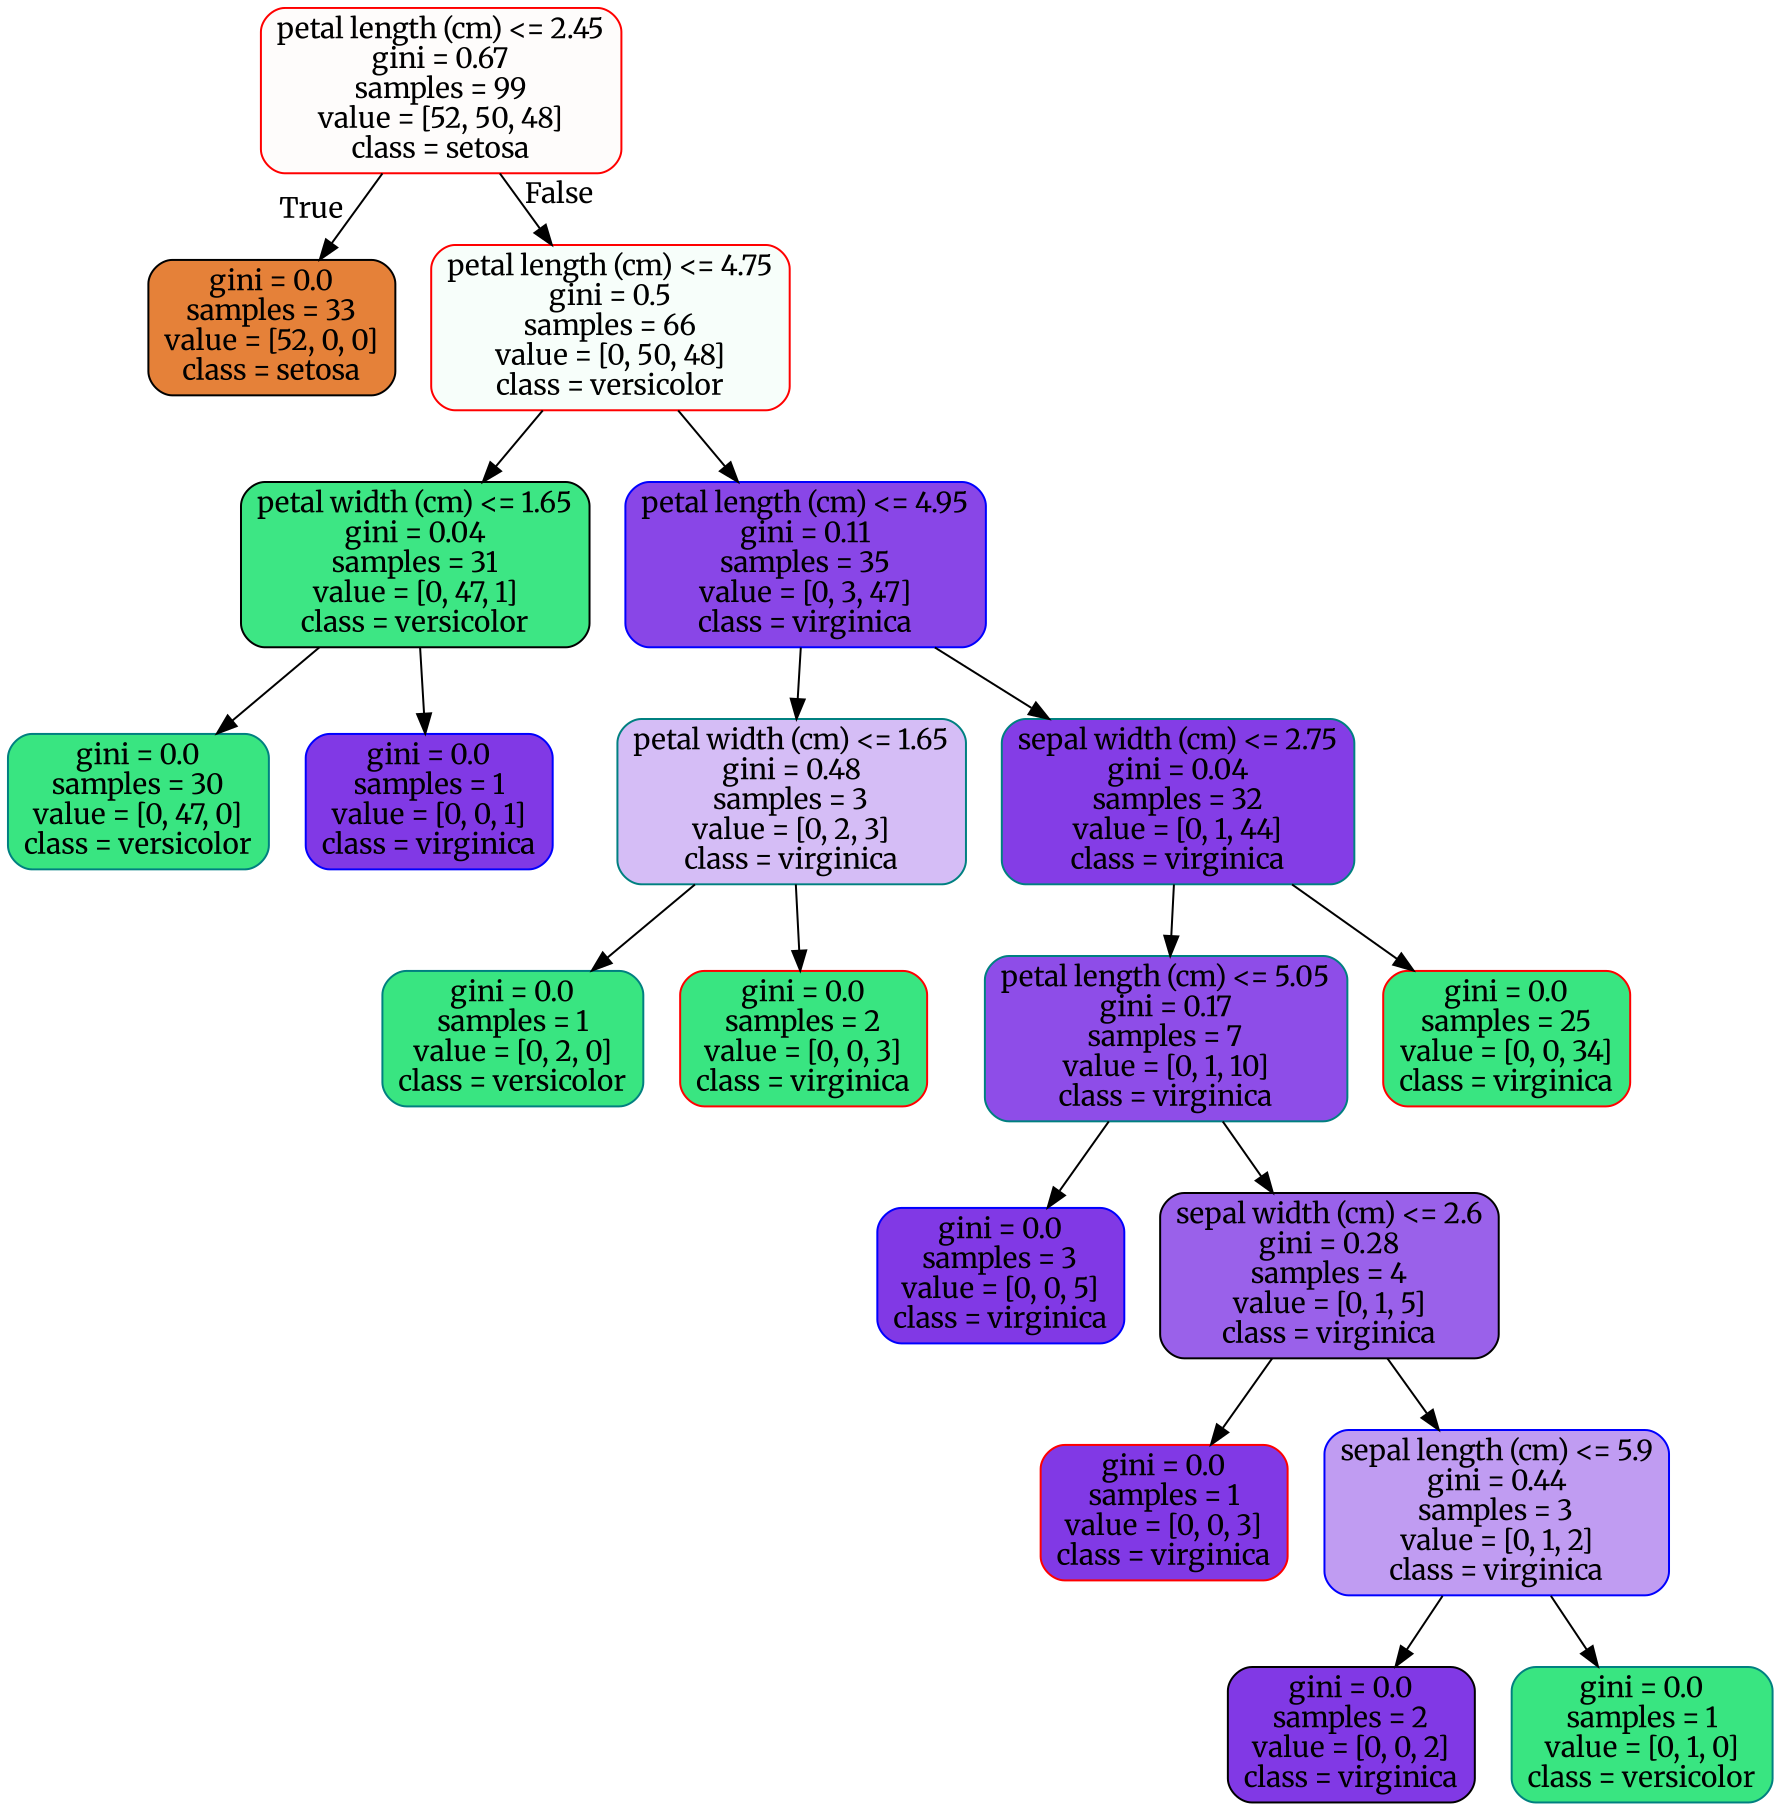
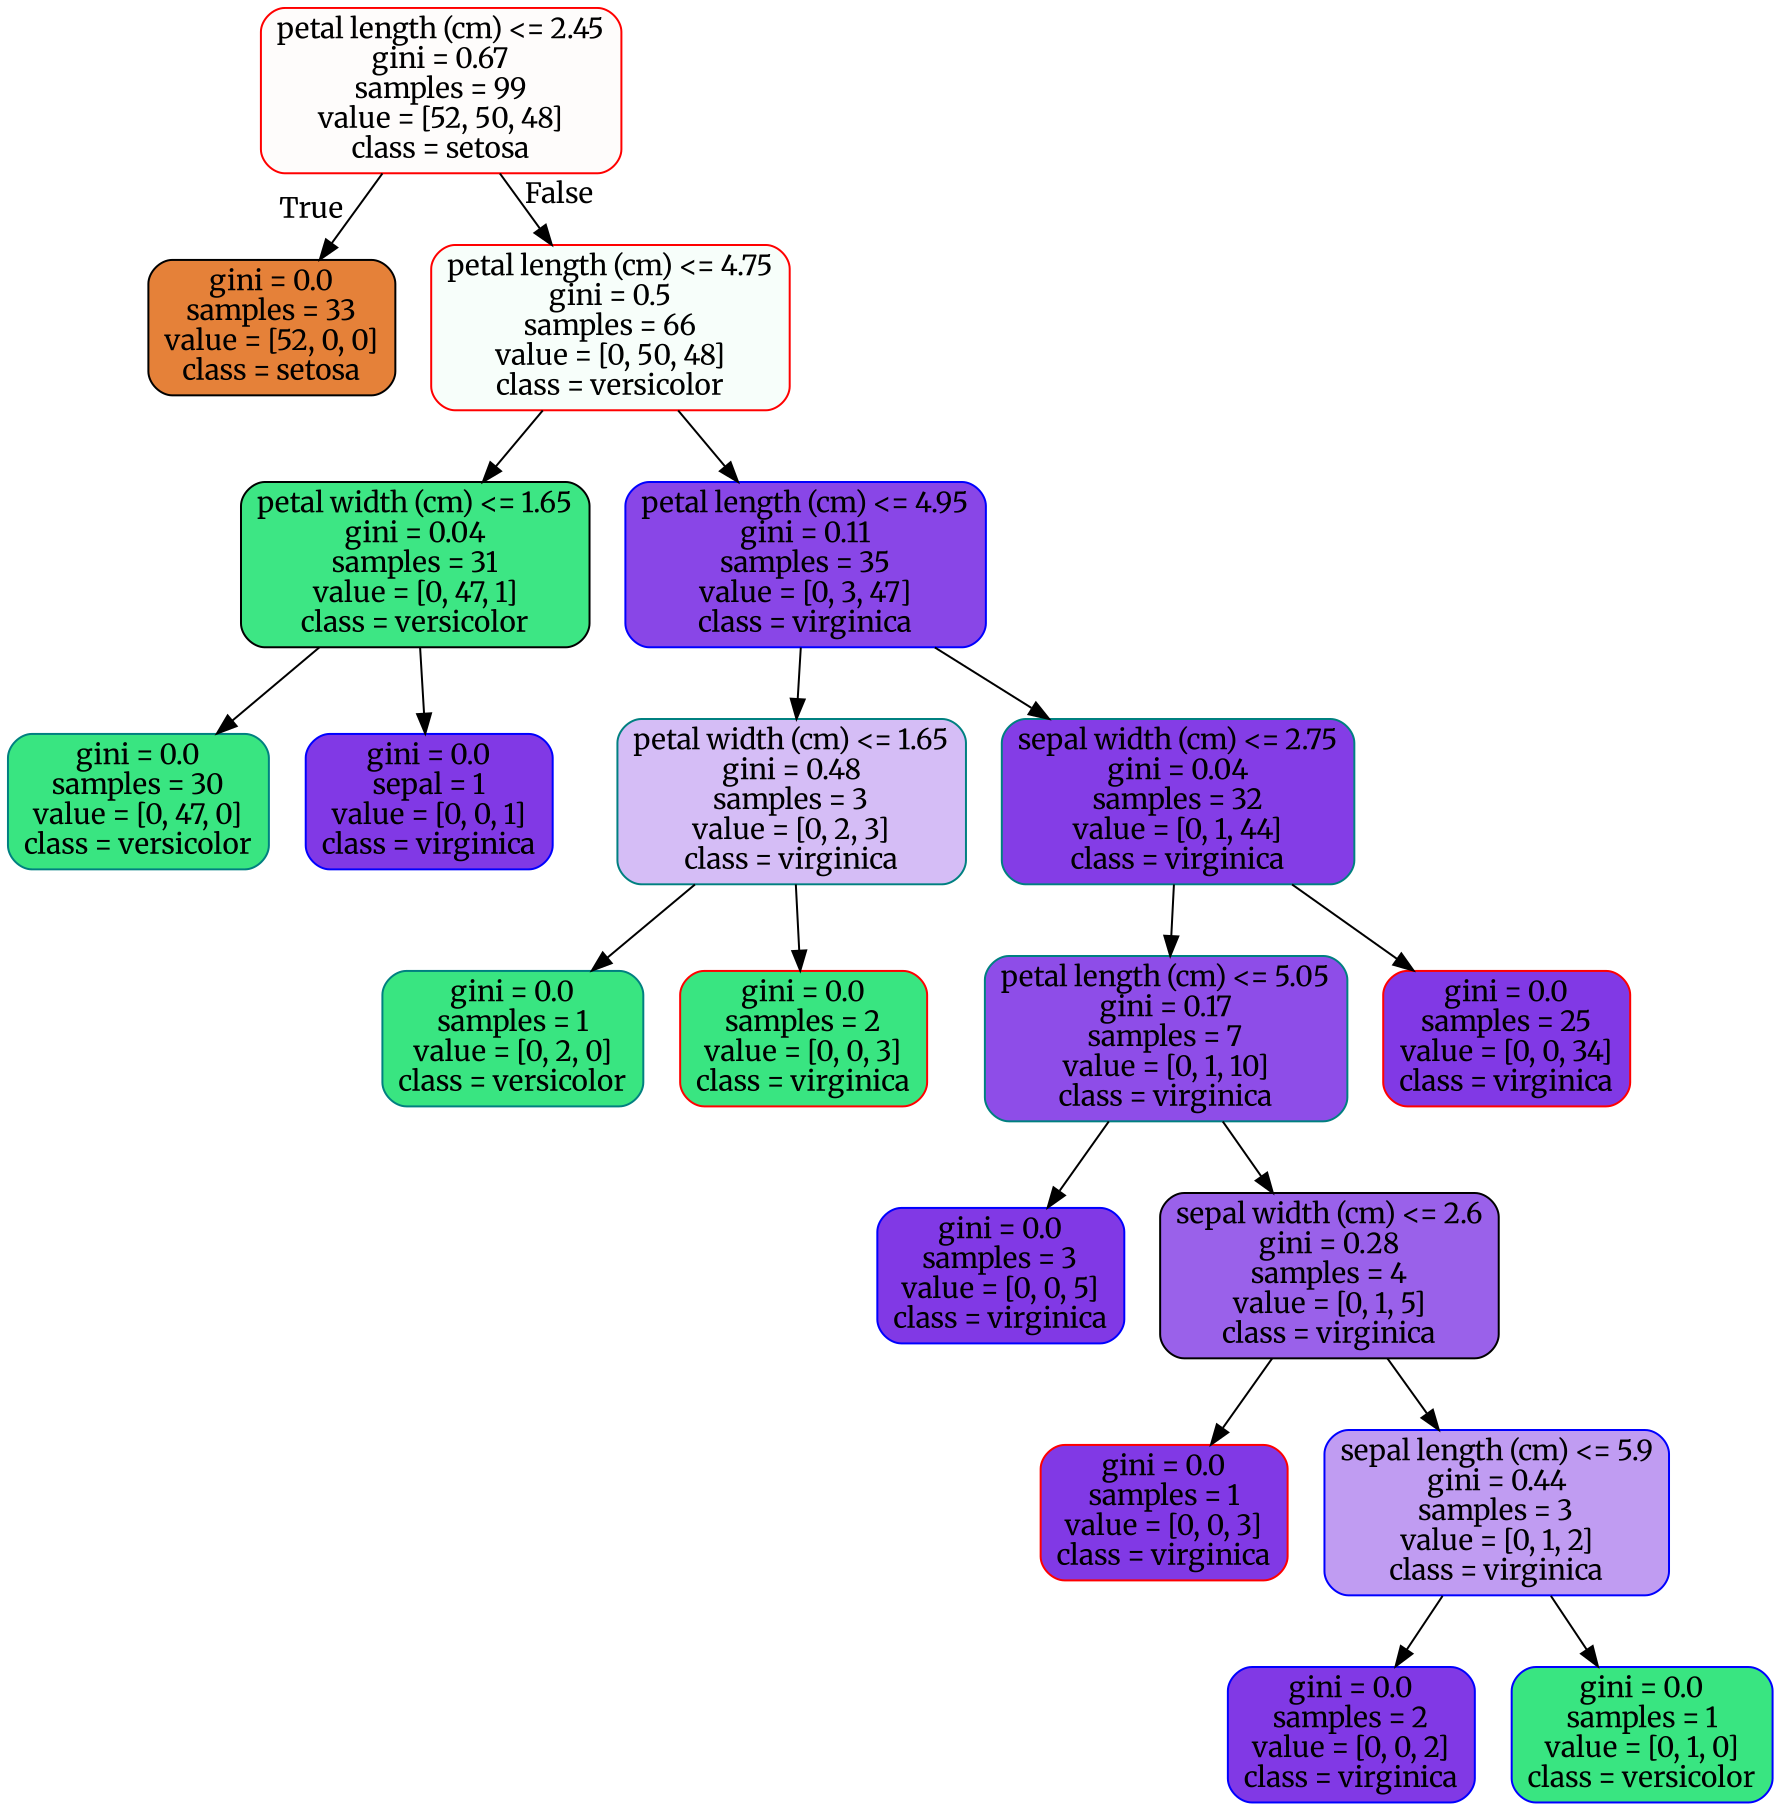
(429, 802) -> (429, 802)
(1507, 1039) -> (1507, 1039)
(1351, 1735) -> (1351, 1735)
(1642, 1735) -> (1642, 1735)
